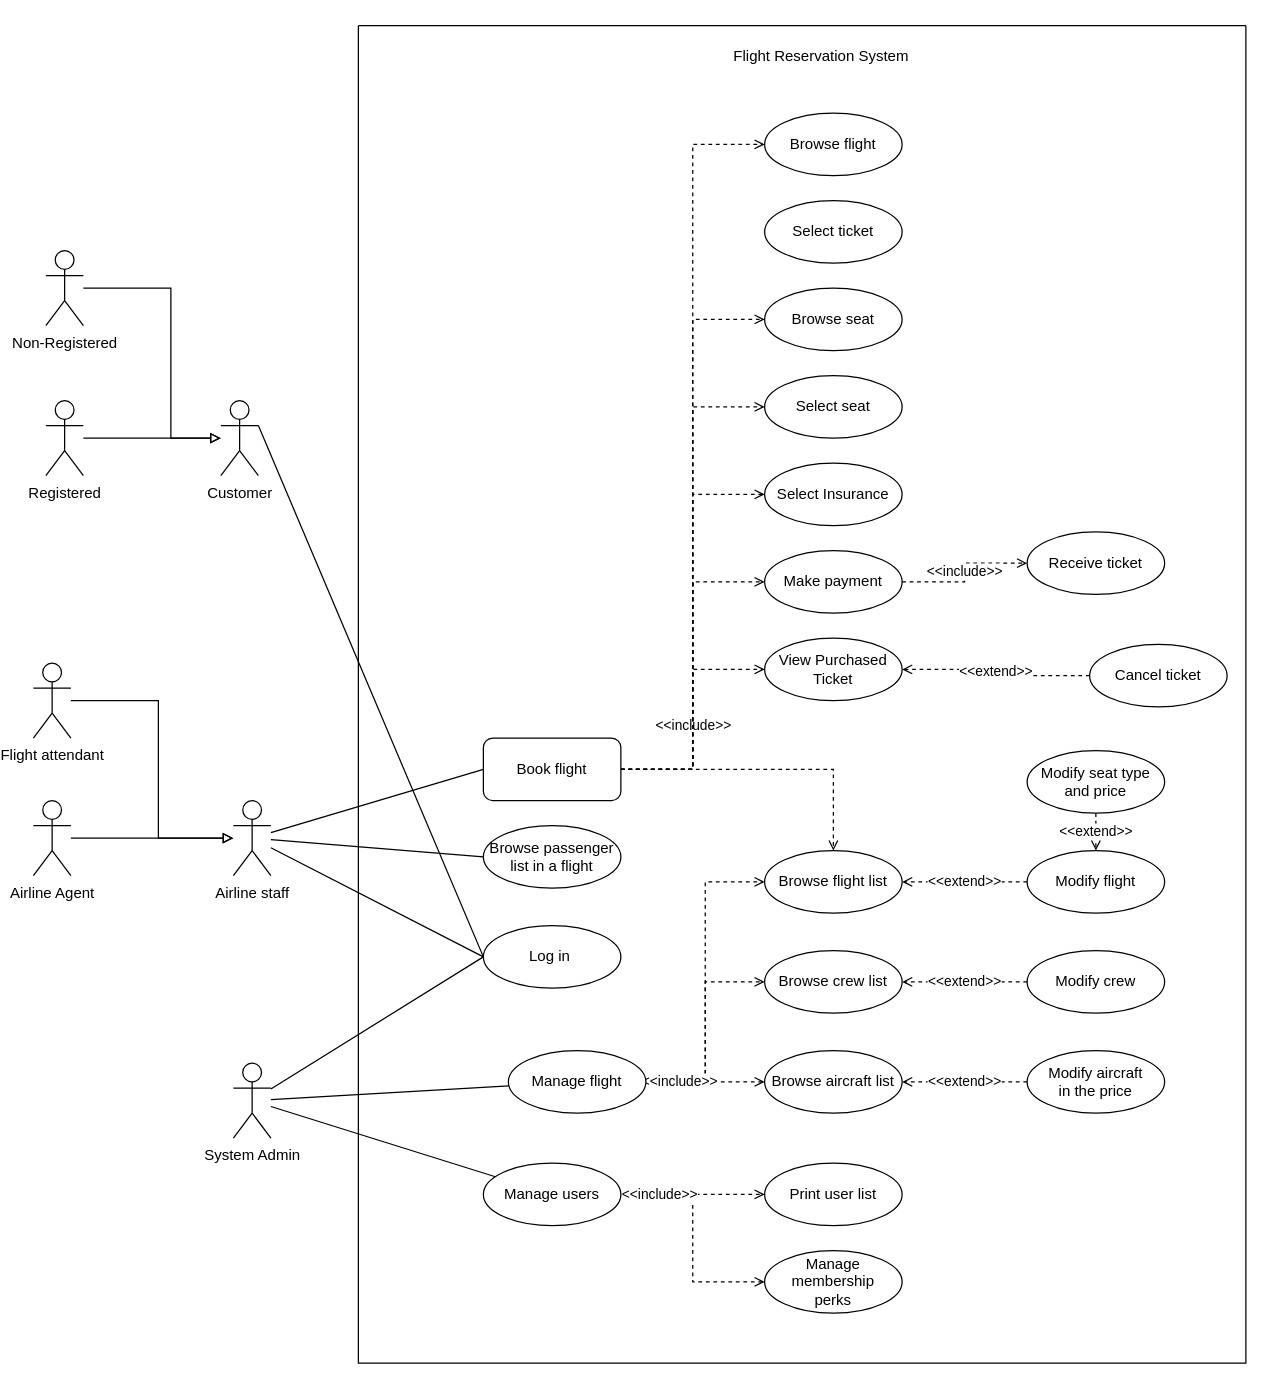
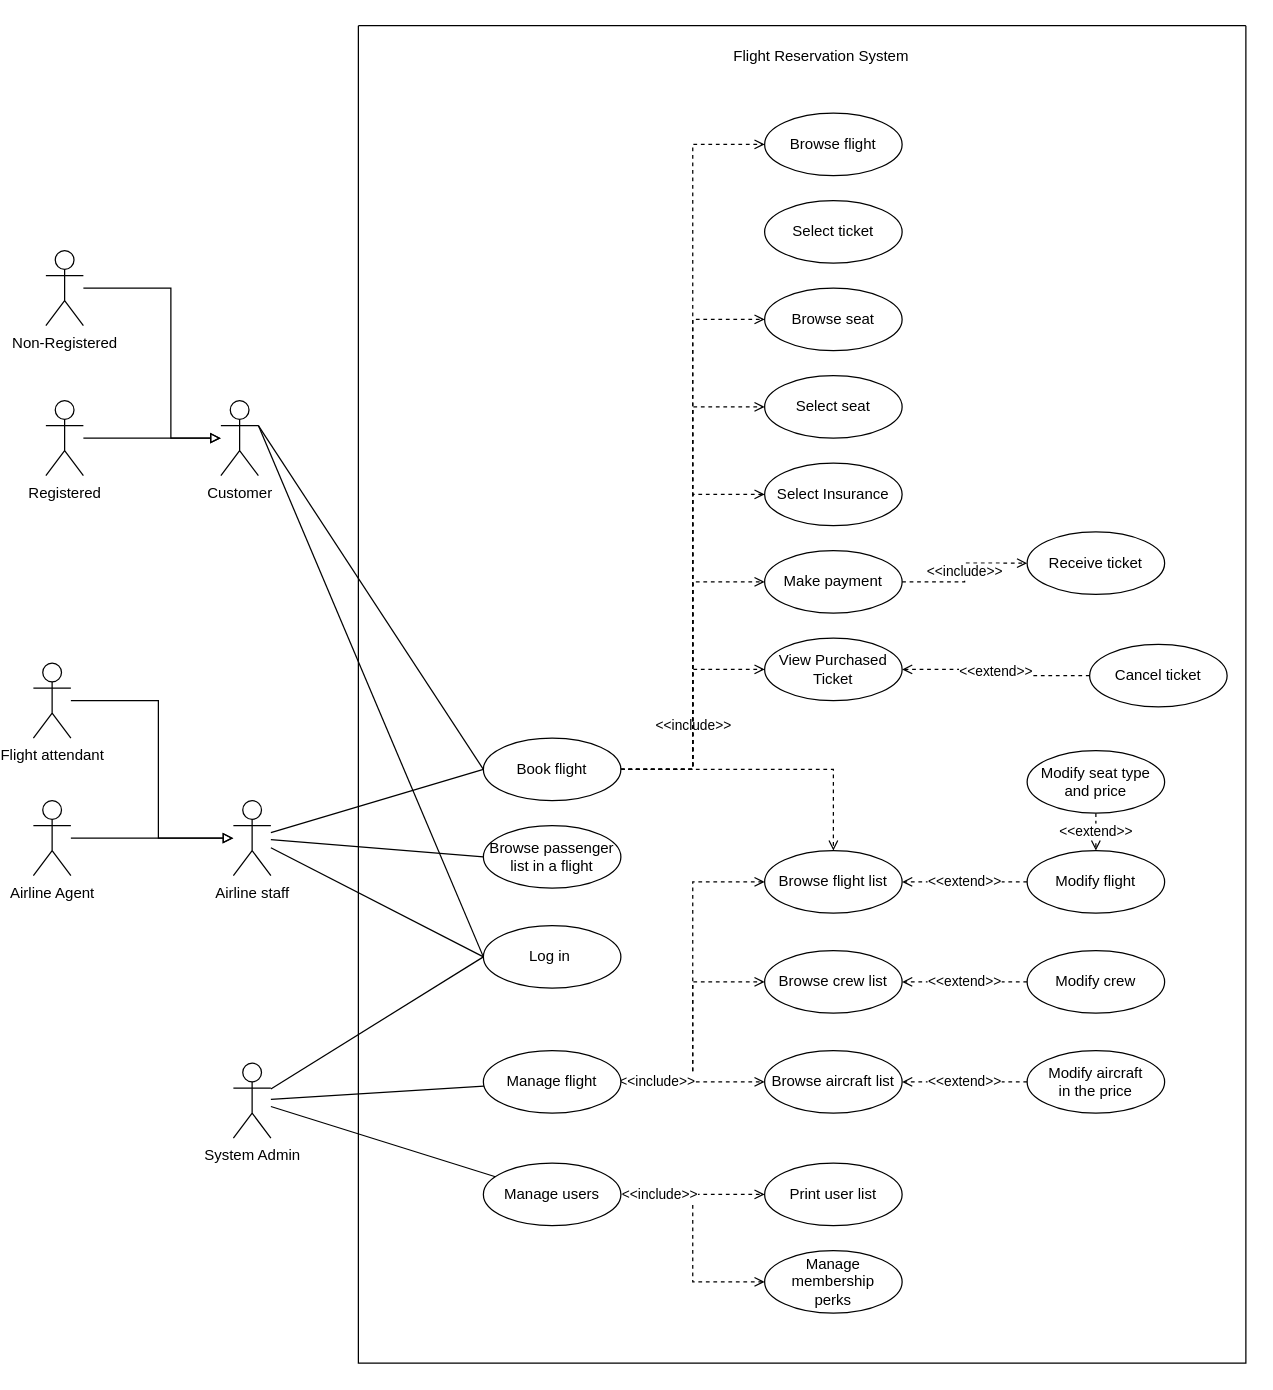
none -> (422, 675)
(552, 769) -> (552, 769)
(577, 1082) -> (552, 1082)
